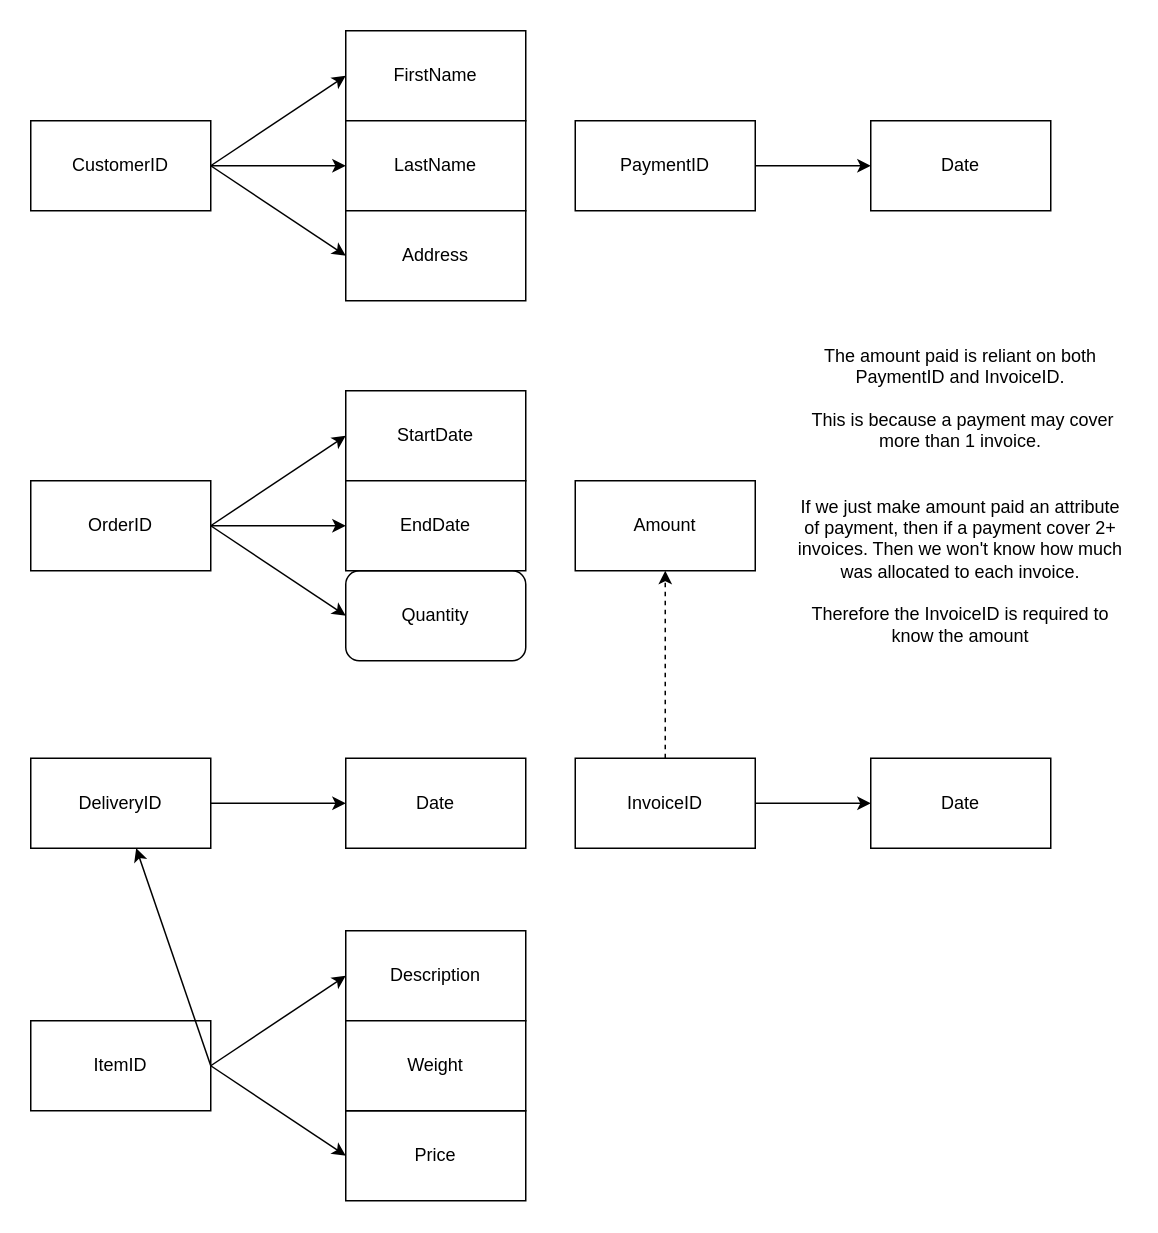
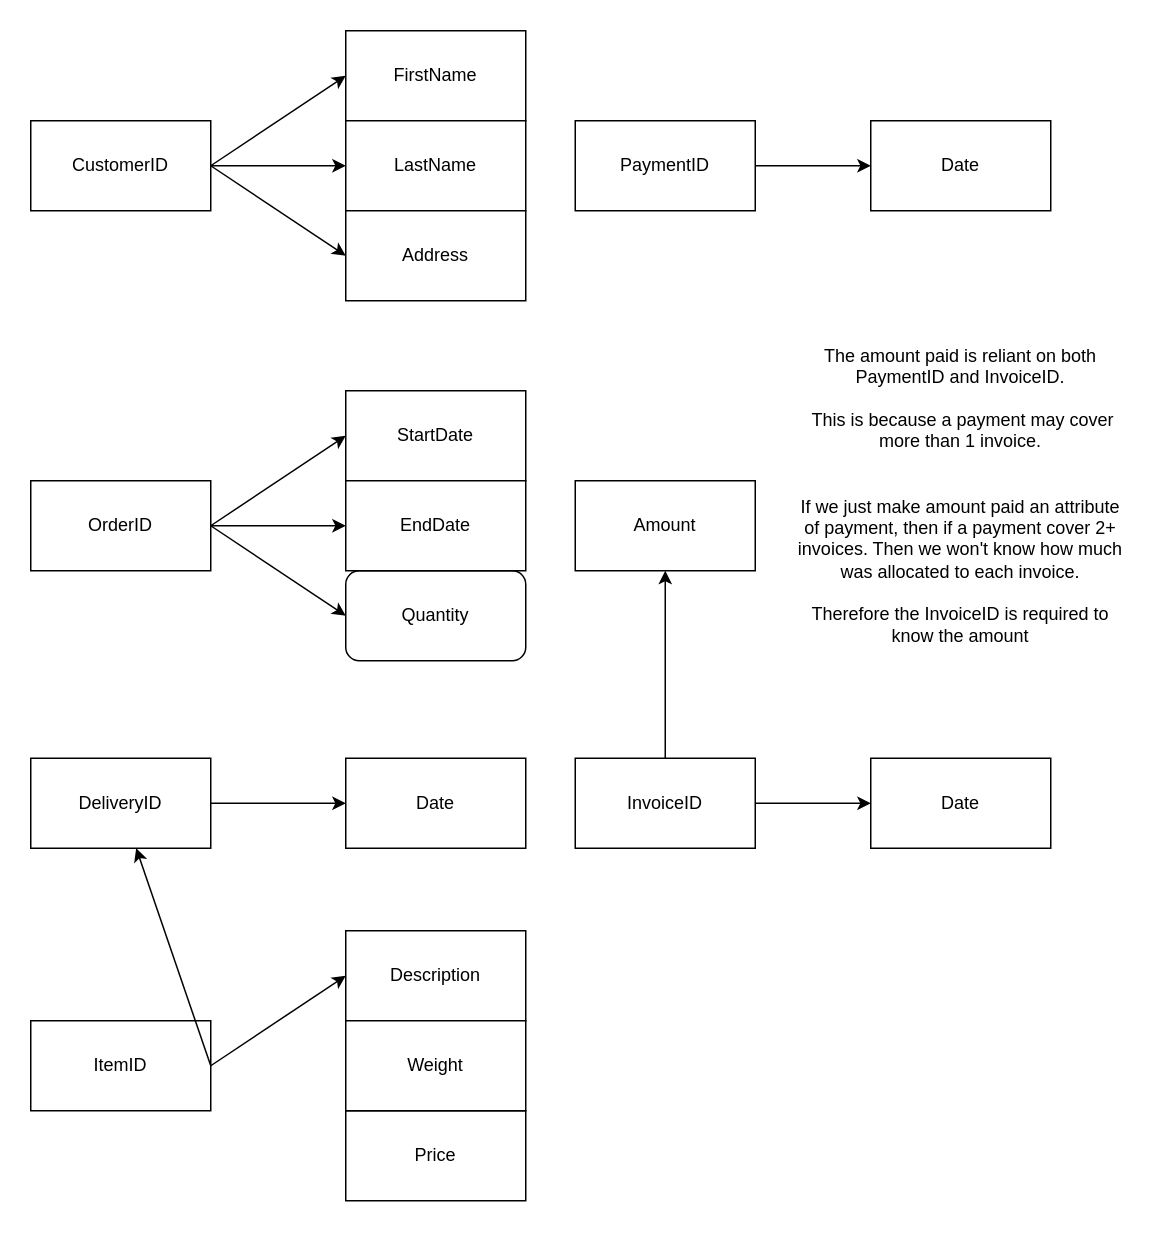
(665, 668) -> (665, 668)
(275, 1109) -> none
